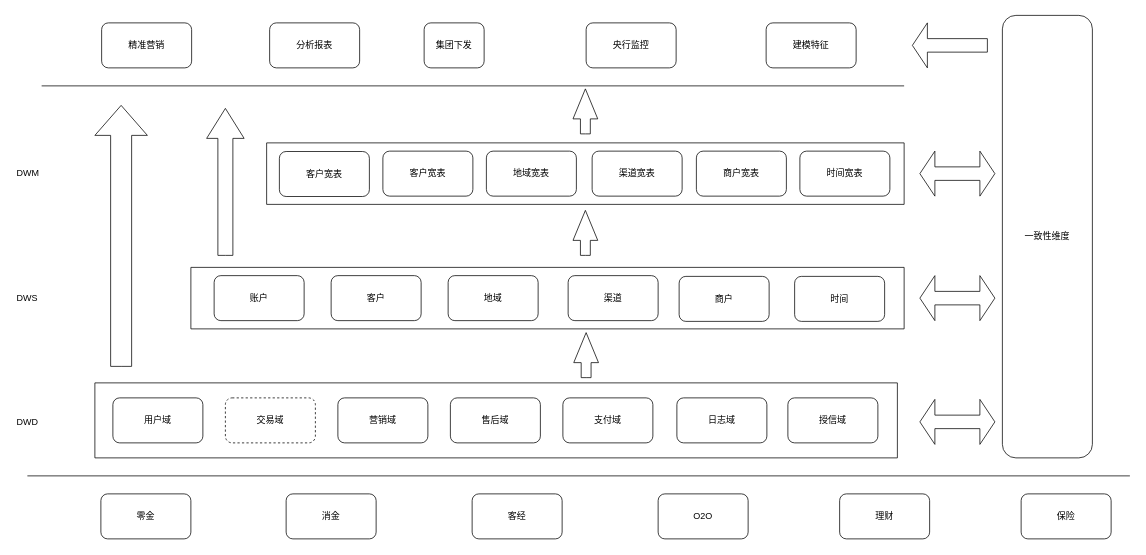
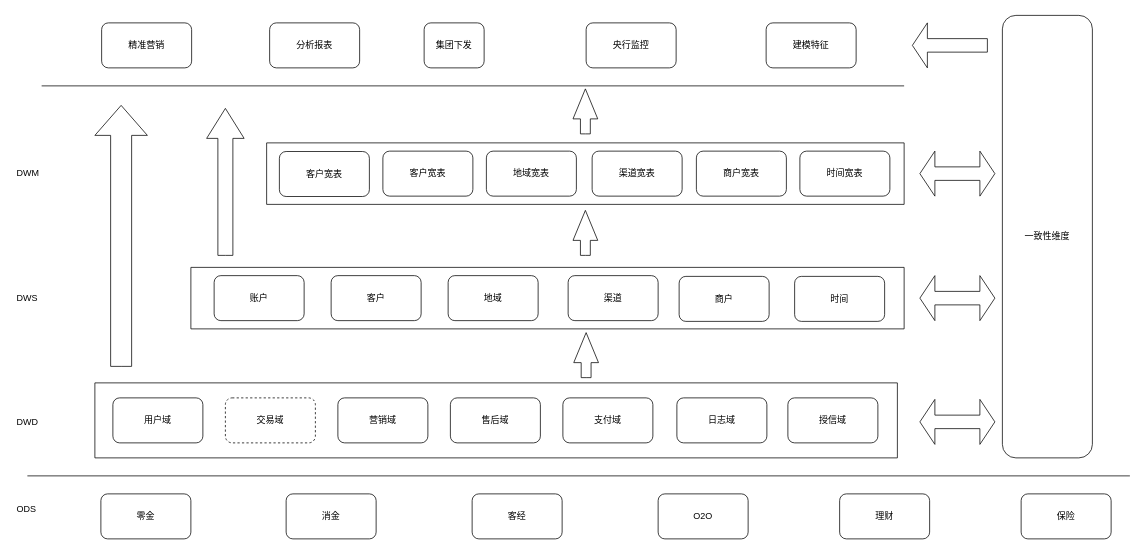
none -> (30, 509)
